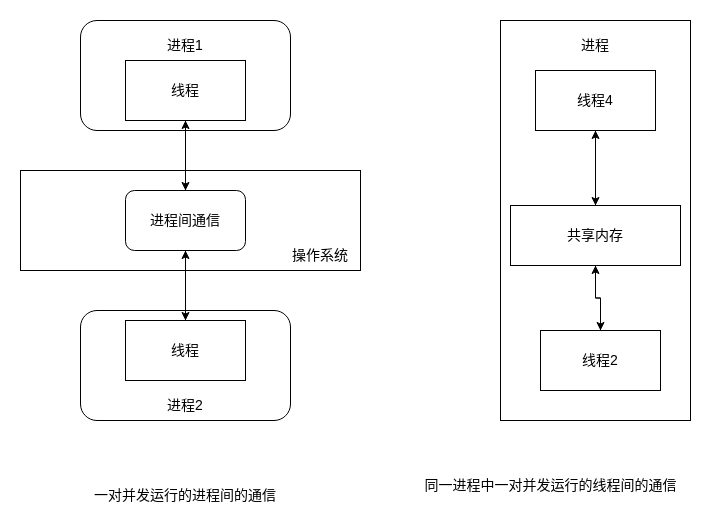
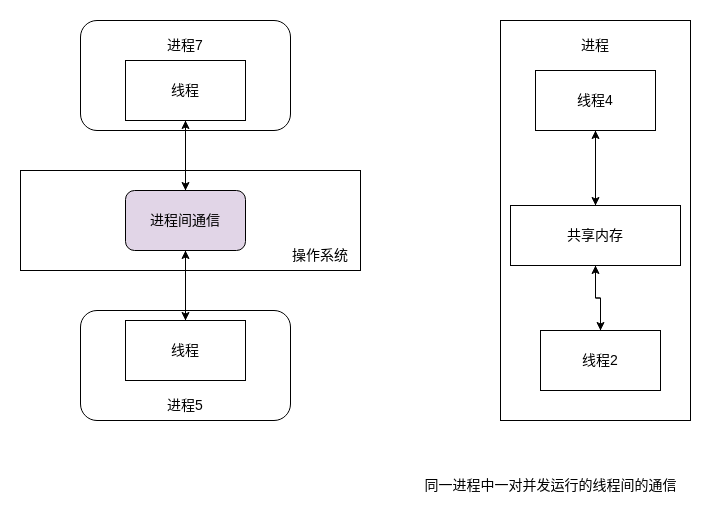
(186, 46) -> (186, 46)
(186, 221) -> (186, 221)
(186, 406) -> (186, 406)
(186, 496) -> none
